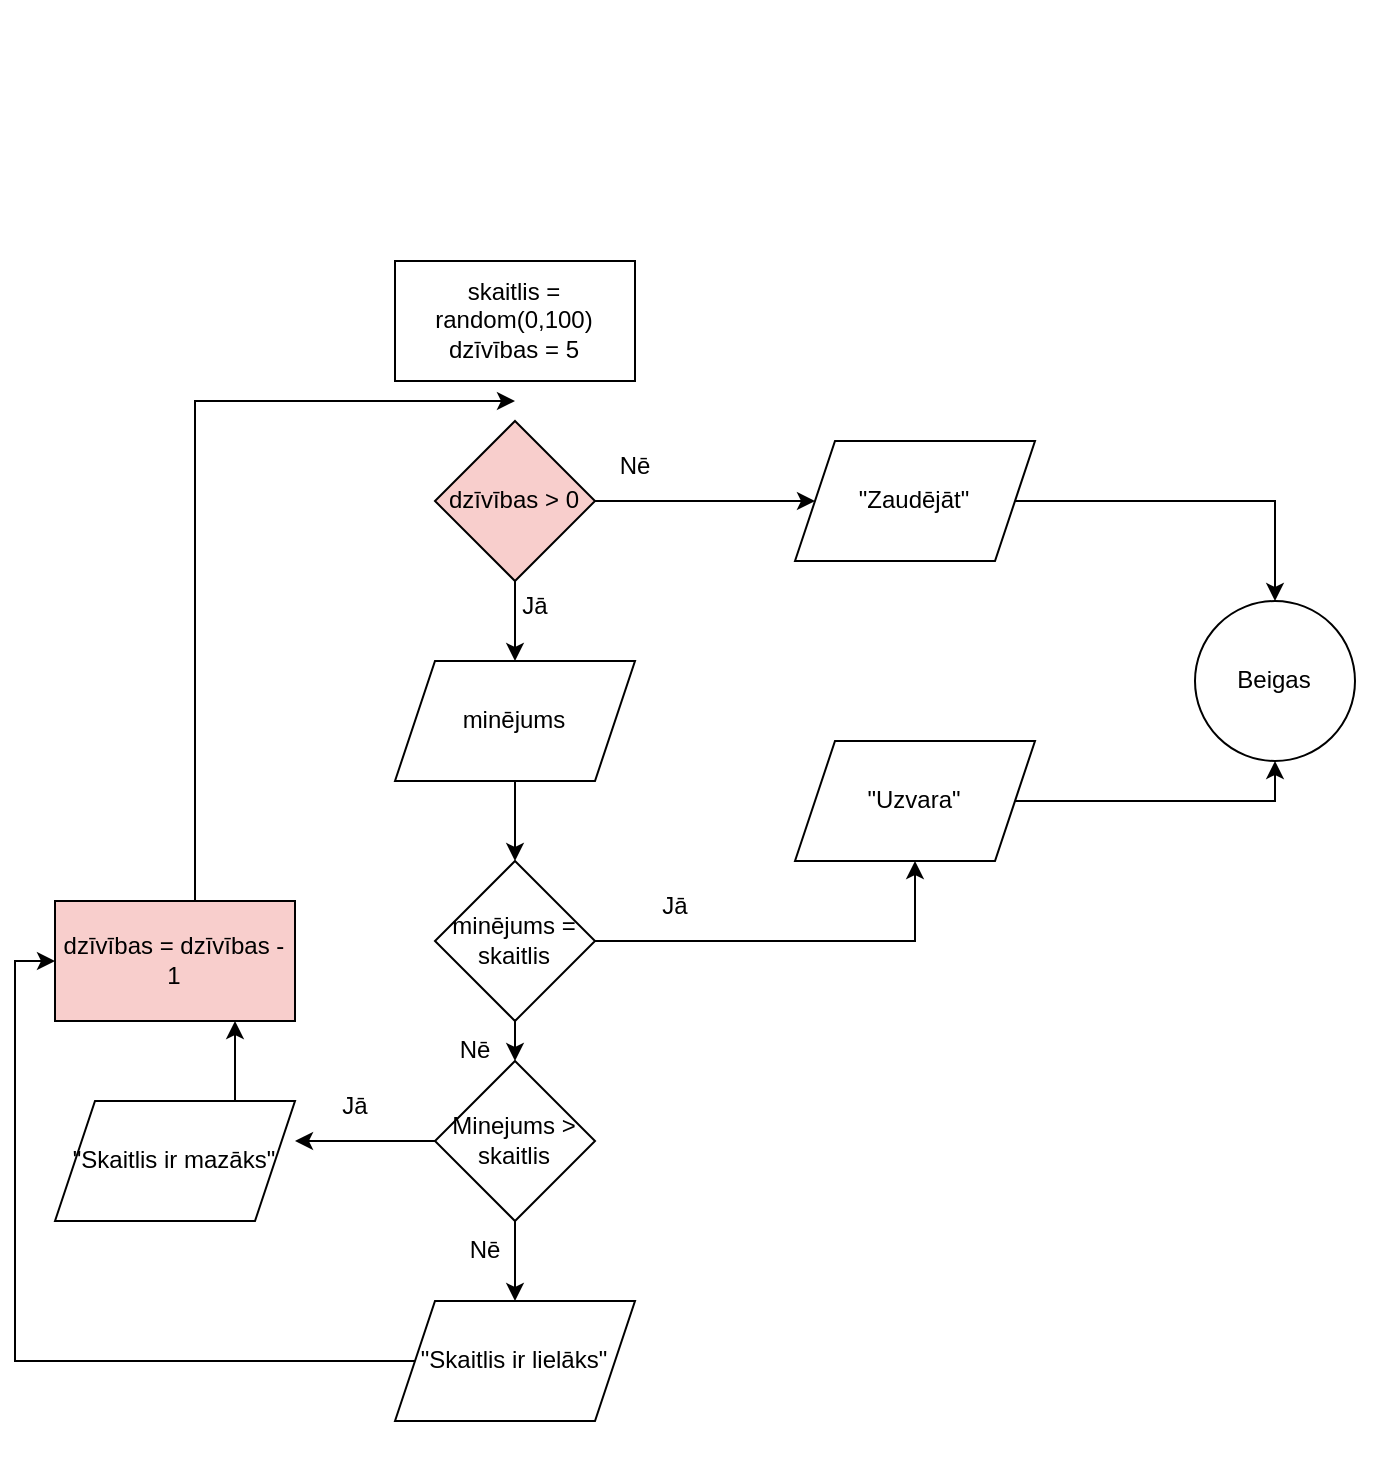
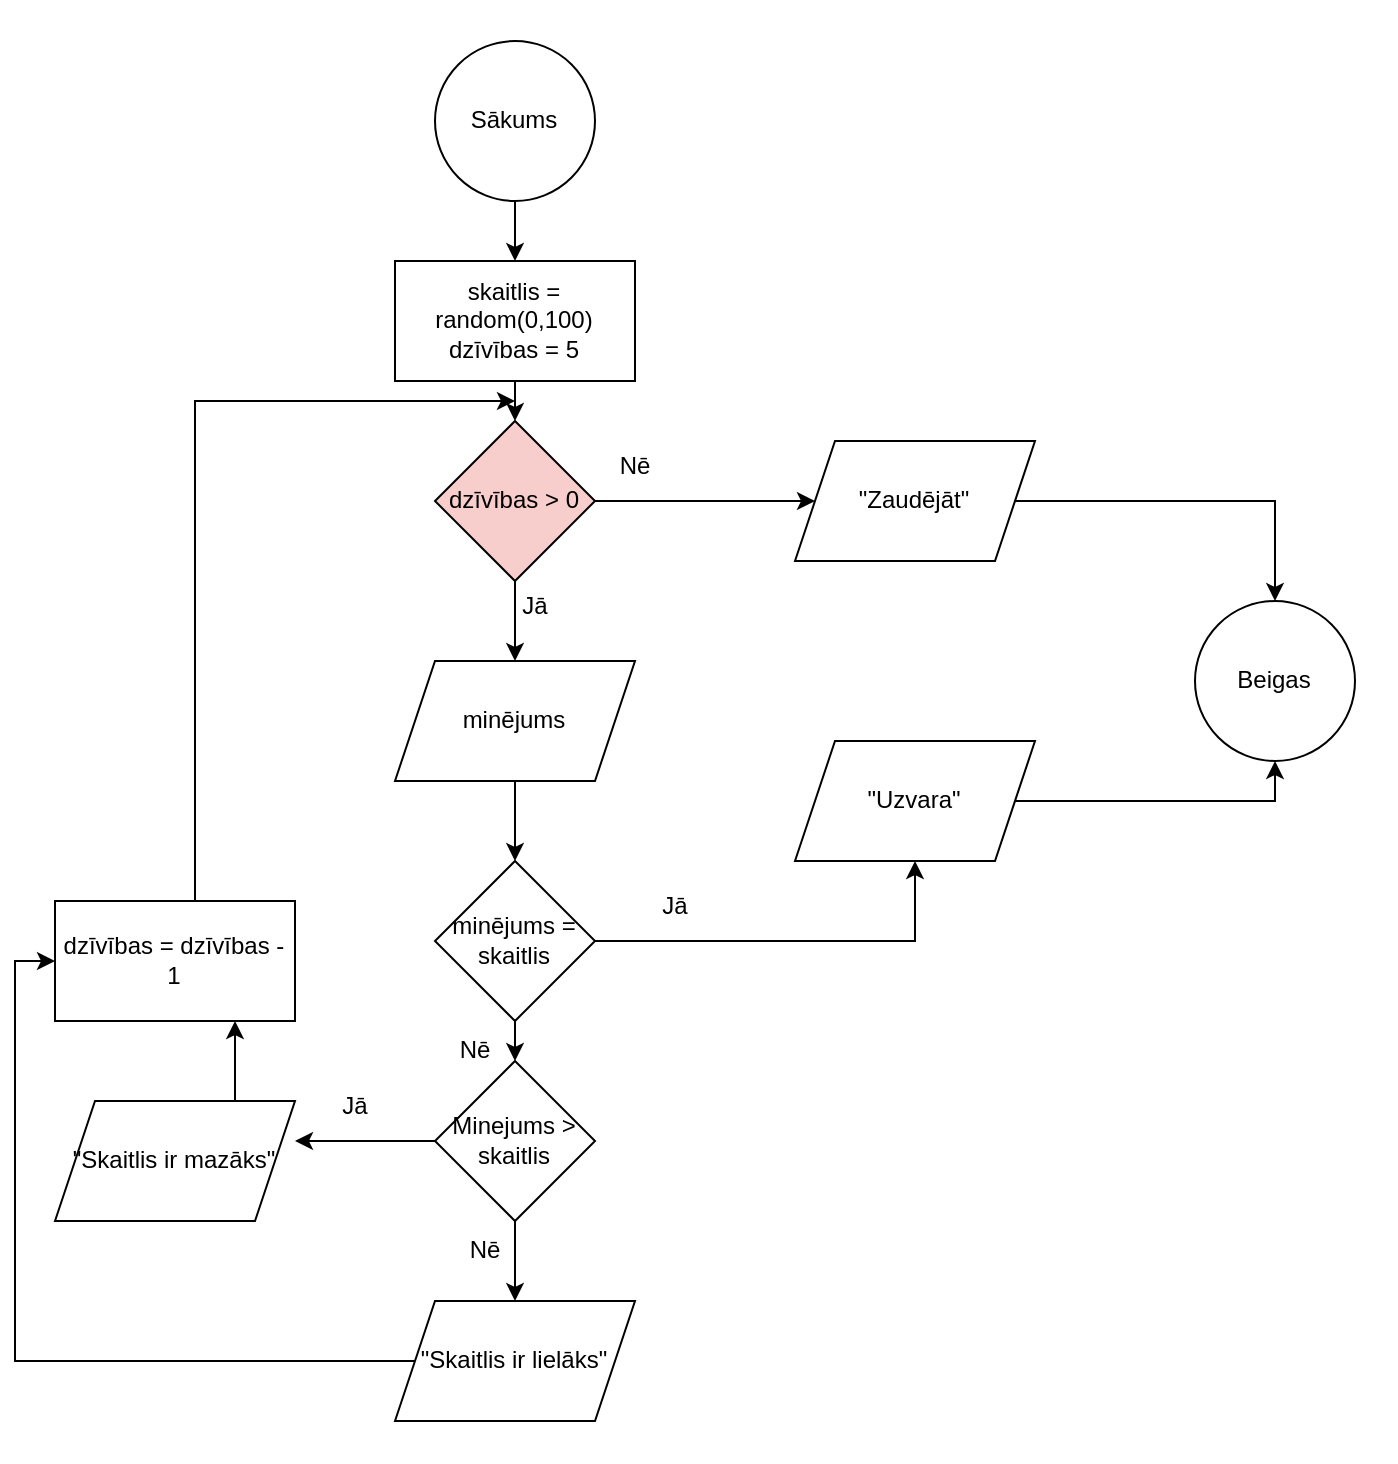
none -> (515, 121)
none -> (515, 224)
none -> (515, 394)
(175, 961) -> (175, 961)
